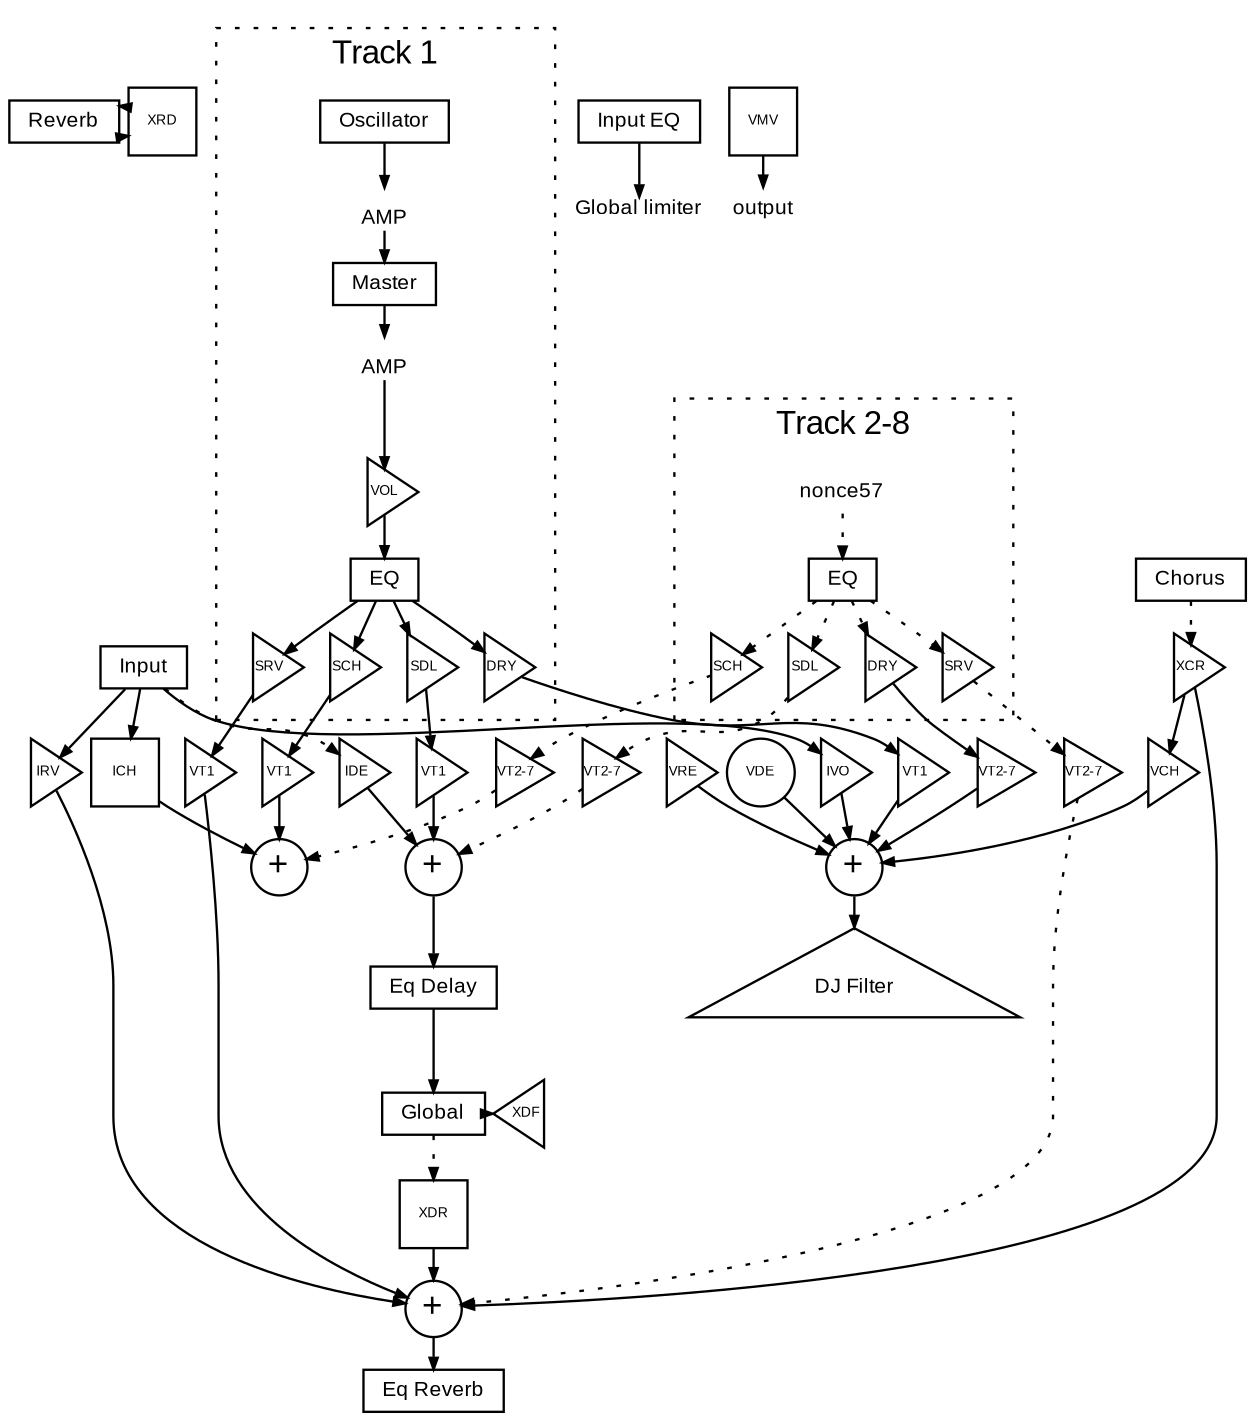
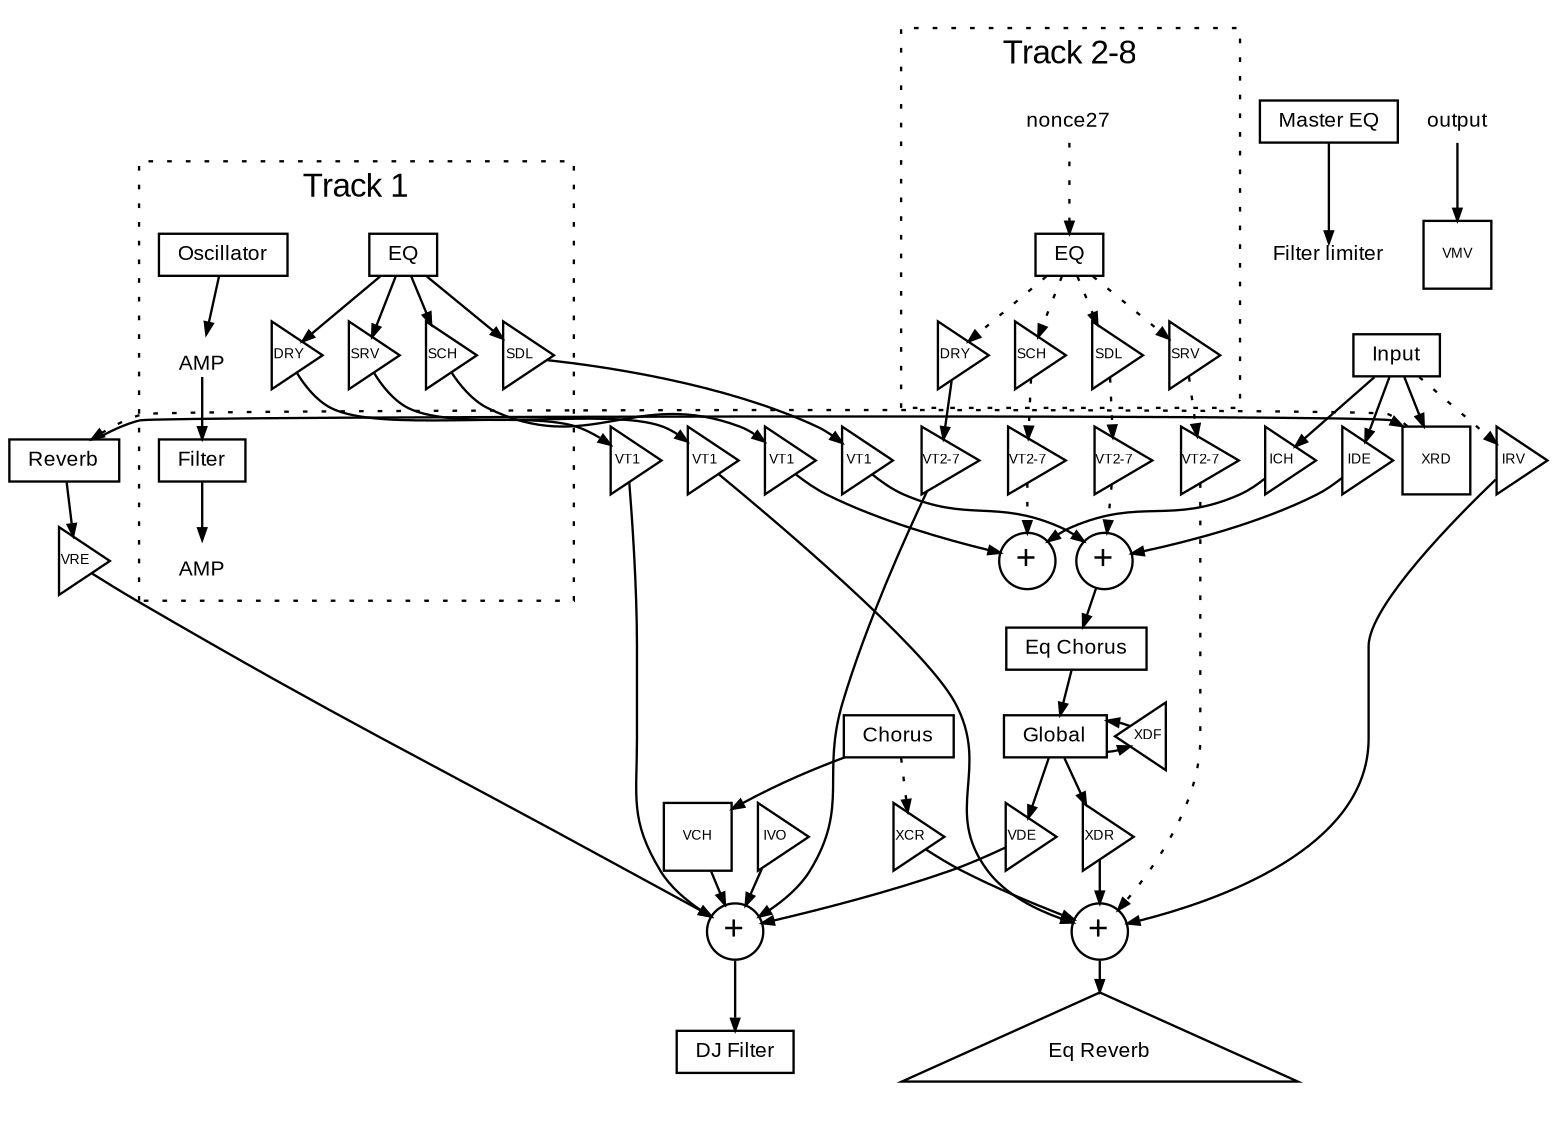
(639, 122) -> (1329, 122)
(763, 165) -> (1457, 176)
(639, 209) -> (1329, 255)
(385, 284) -> (202, 460)
(385, 492) -> none
(843, 492) -> (1069, 122)
none -> (69, 503)
(1179, 718) -> (793, 778)
(97, 719) -> (1453, 406)
none -> (1125, 724)
(243, 728) -> (1381, 399)
(351, 734) -> (1412, 396)
(125, 773) -> (1282, 460)
(761, 773) -> (1023, 837)
(1165, 773) -> (698, 837)
none -> (1040, 782)
(434, 988) -> (1076, 649)
(854, 988) -> (735, 1052)
(434, 1152) -> (1073, 776)
(434, 1214) -> (1100, 837)
(434, 1391) -> (1100, 1052)
